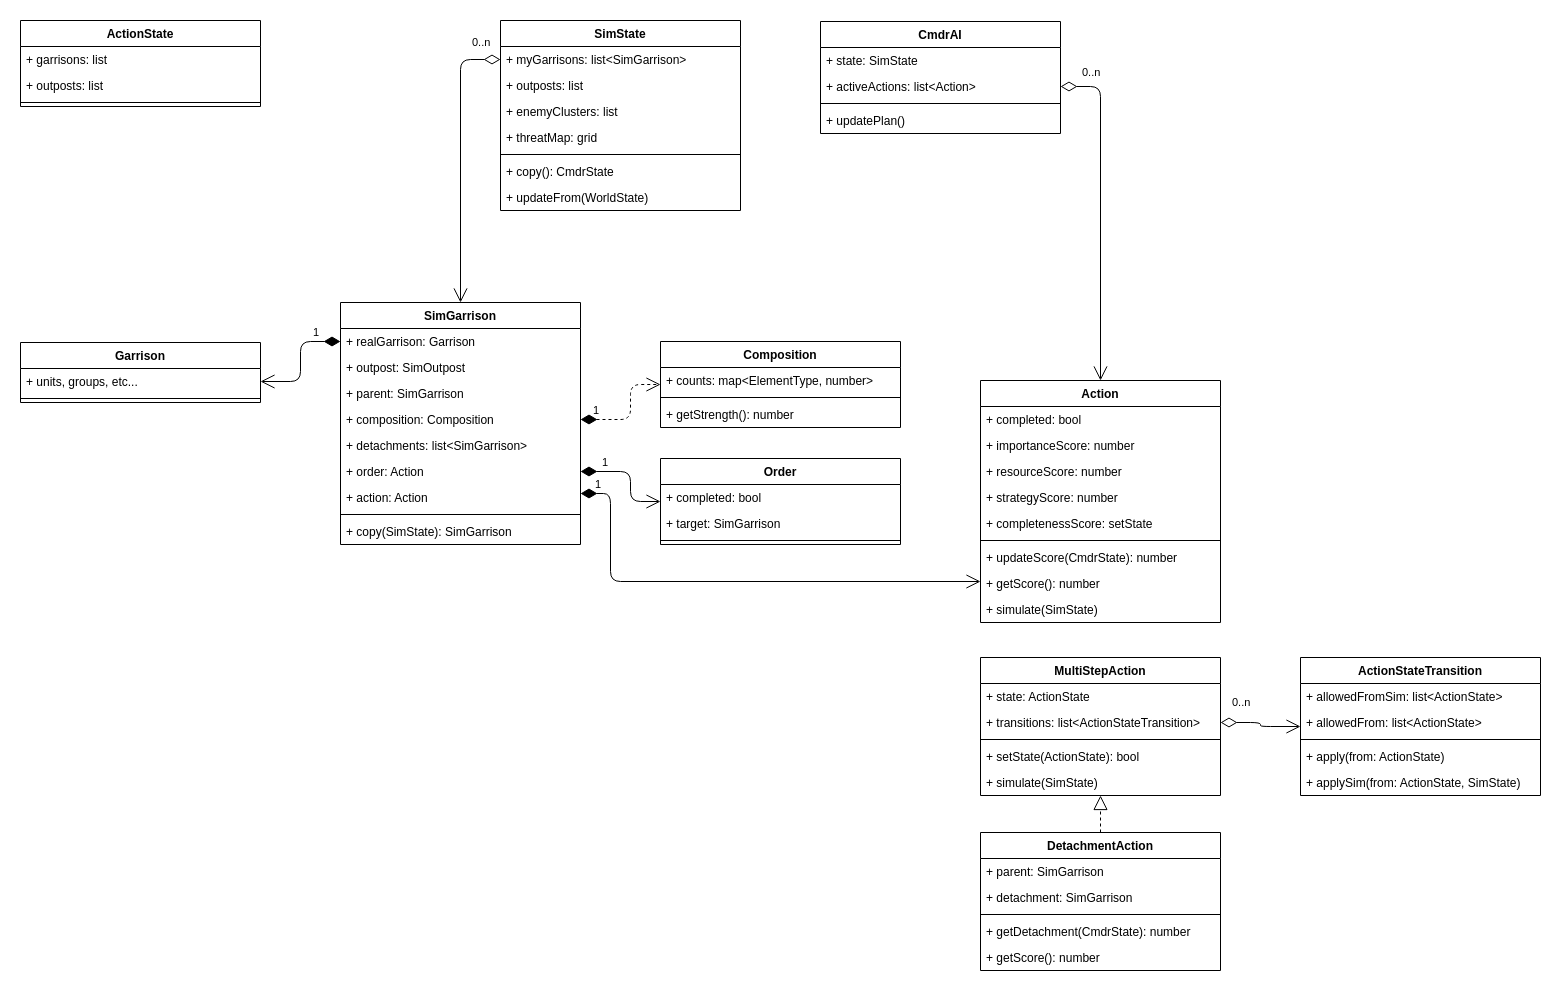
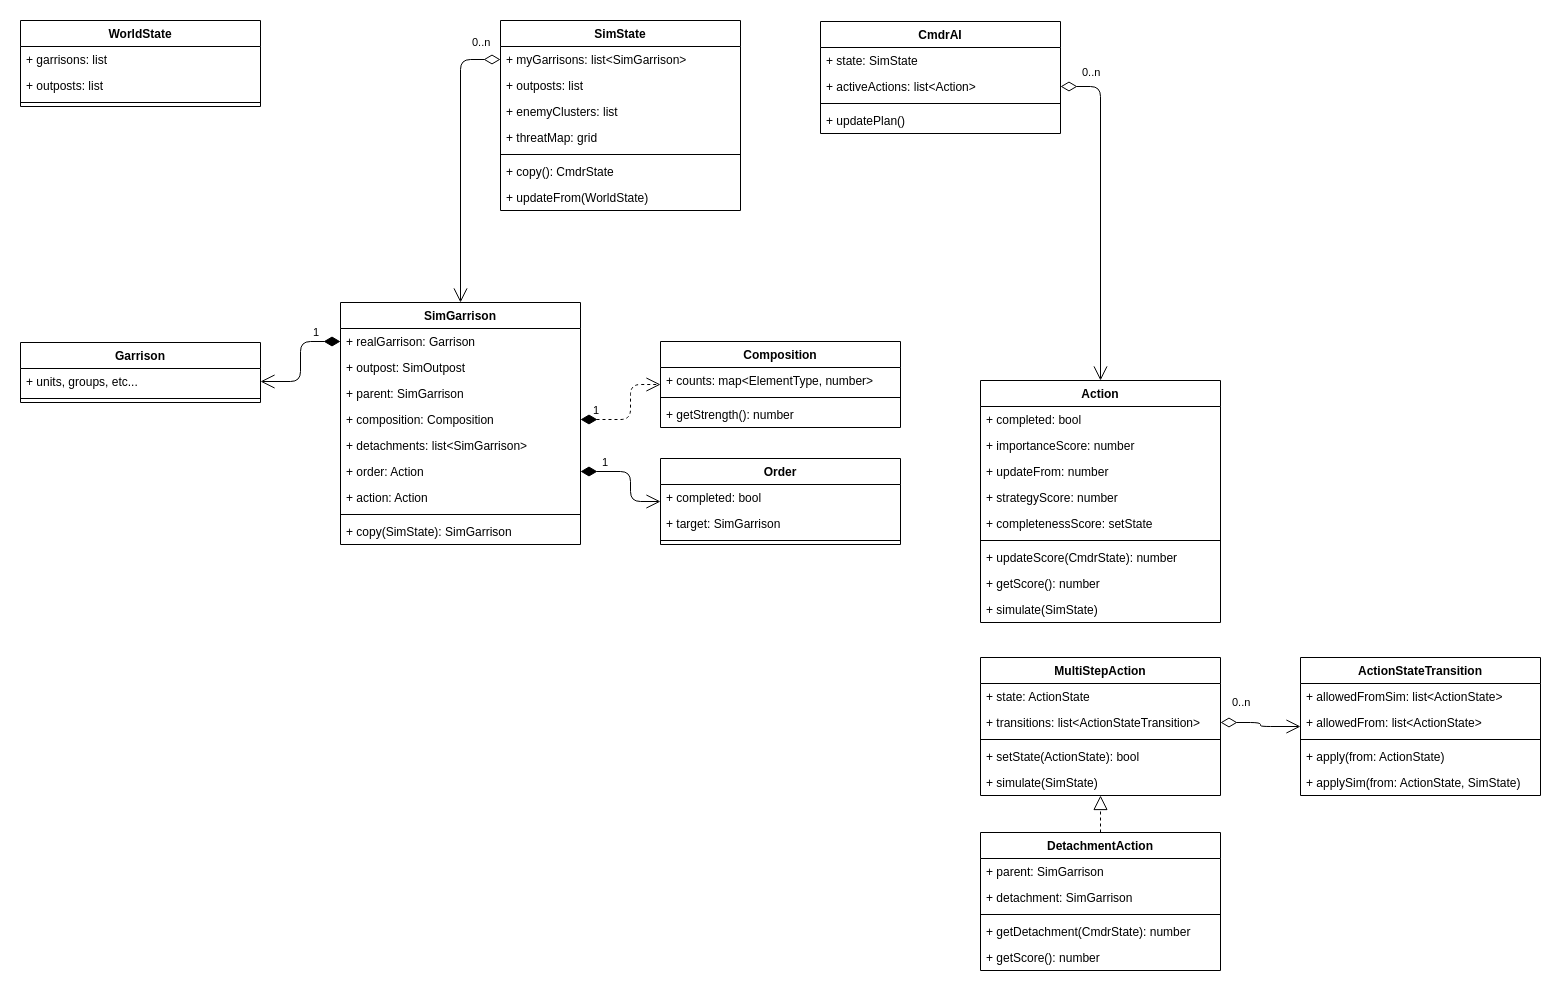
(140, 34) -> (140, 34)
(1059, 472) -> (1049, 472)
(752, 582) -> none
